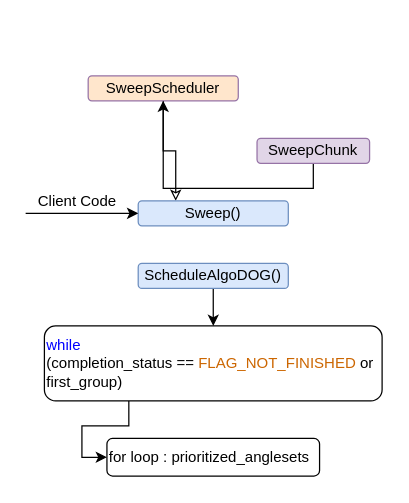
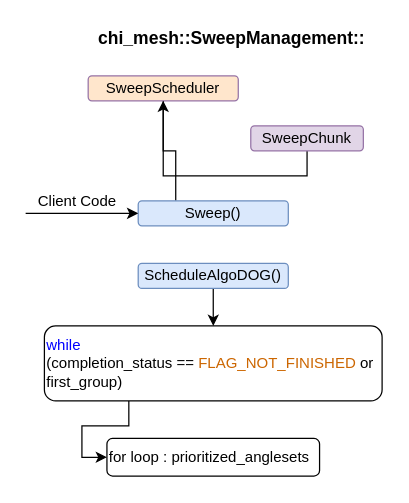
none -> (232, 38)
(313, 151) -> (307, 138)
(176, 191) -> (176, 194)
